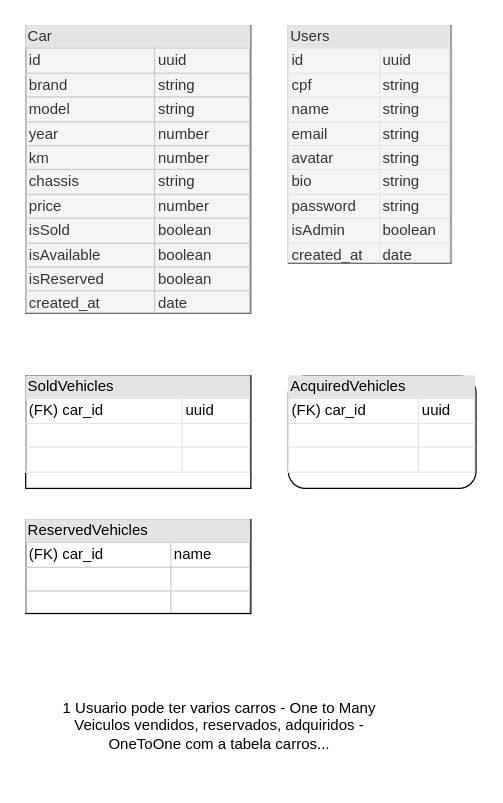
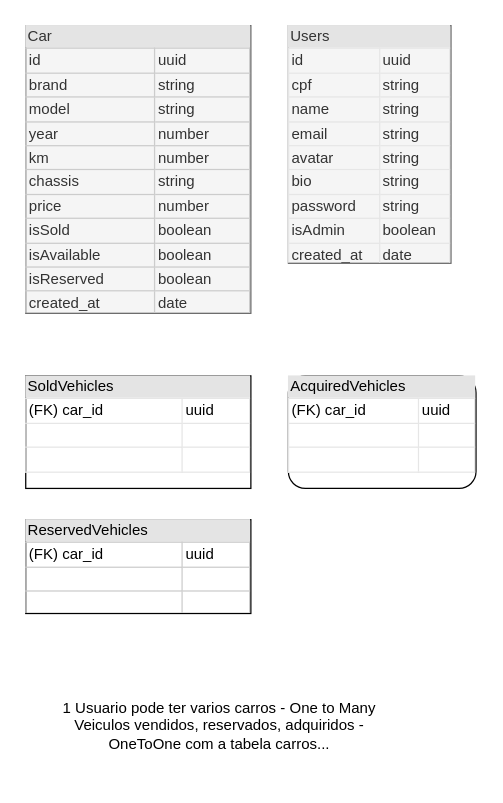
(89, 546) -> (89, 546)
